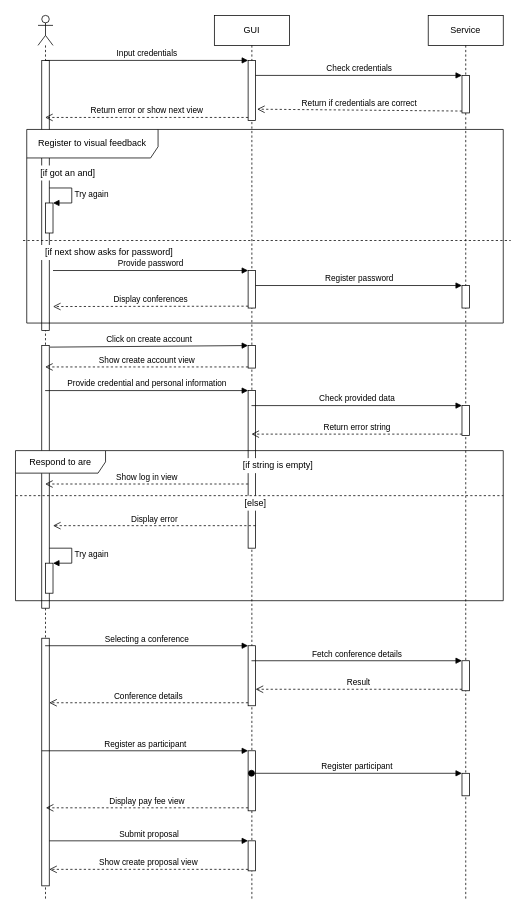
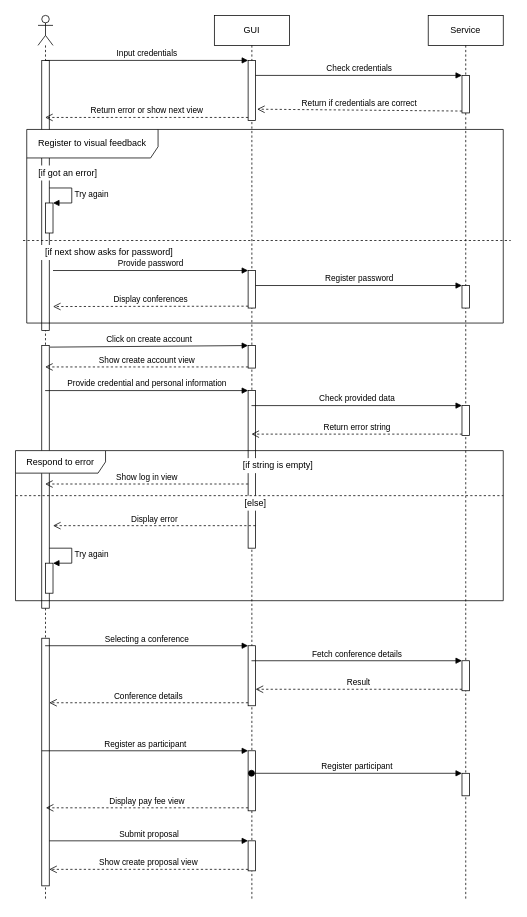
(68, 173) -> (68, 173)
(60, 462) -> (60, 462)
